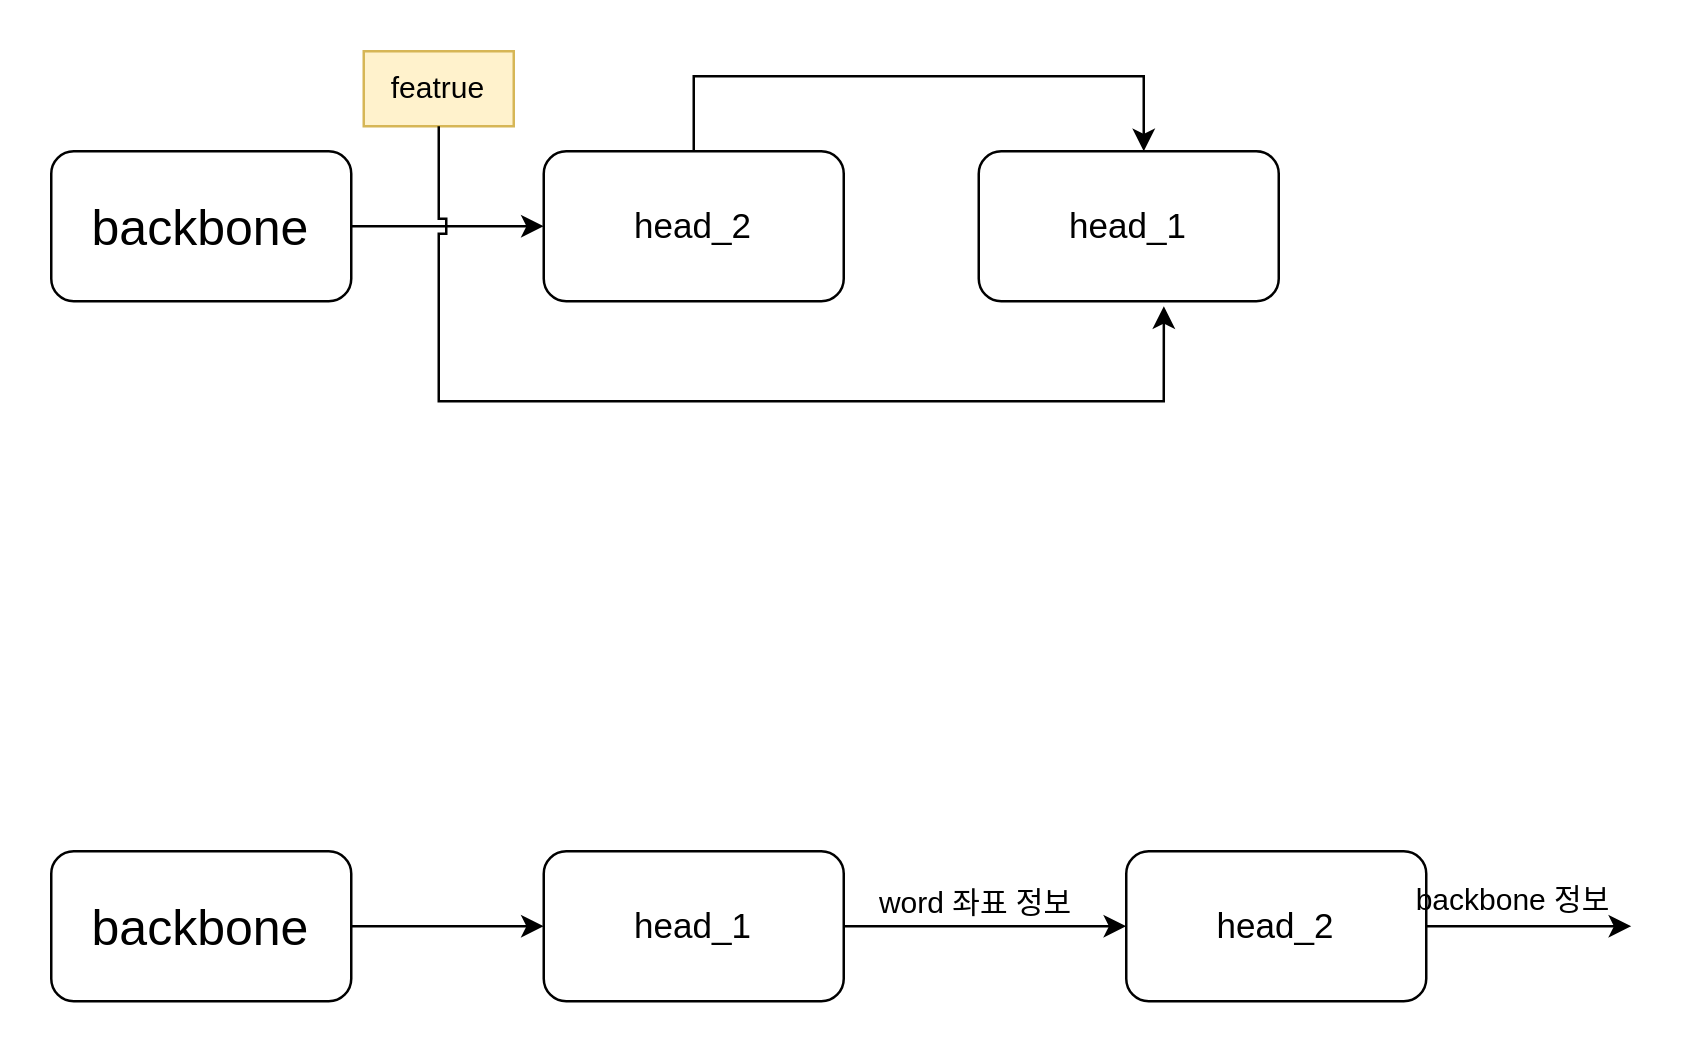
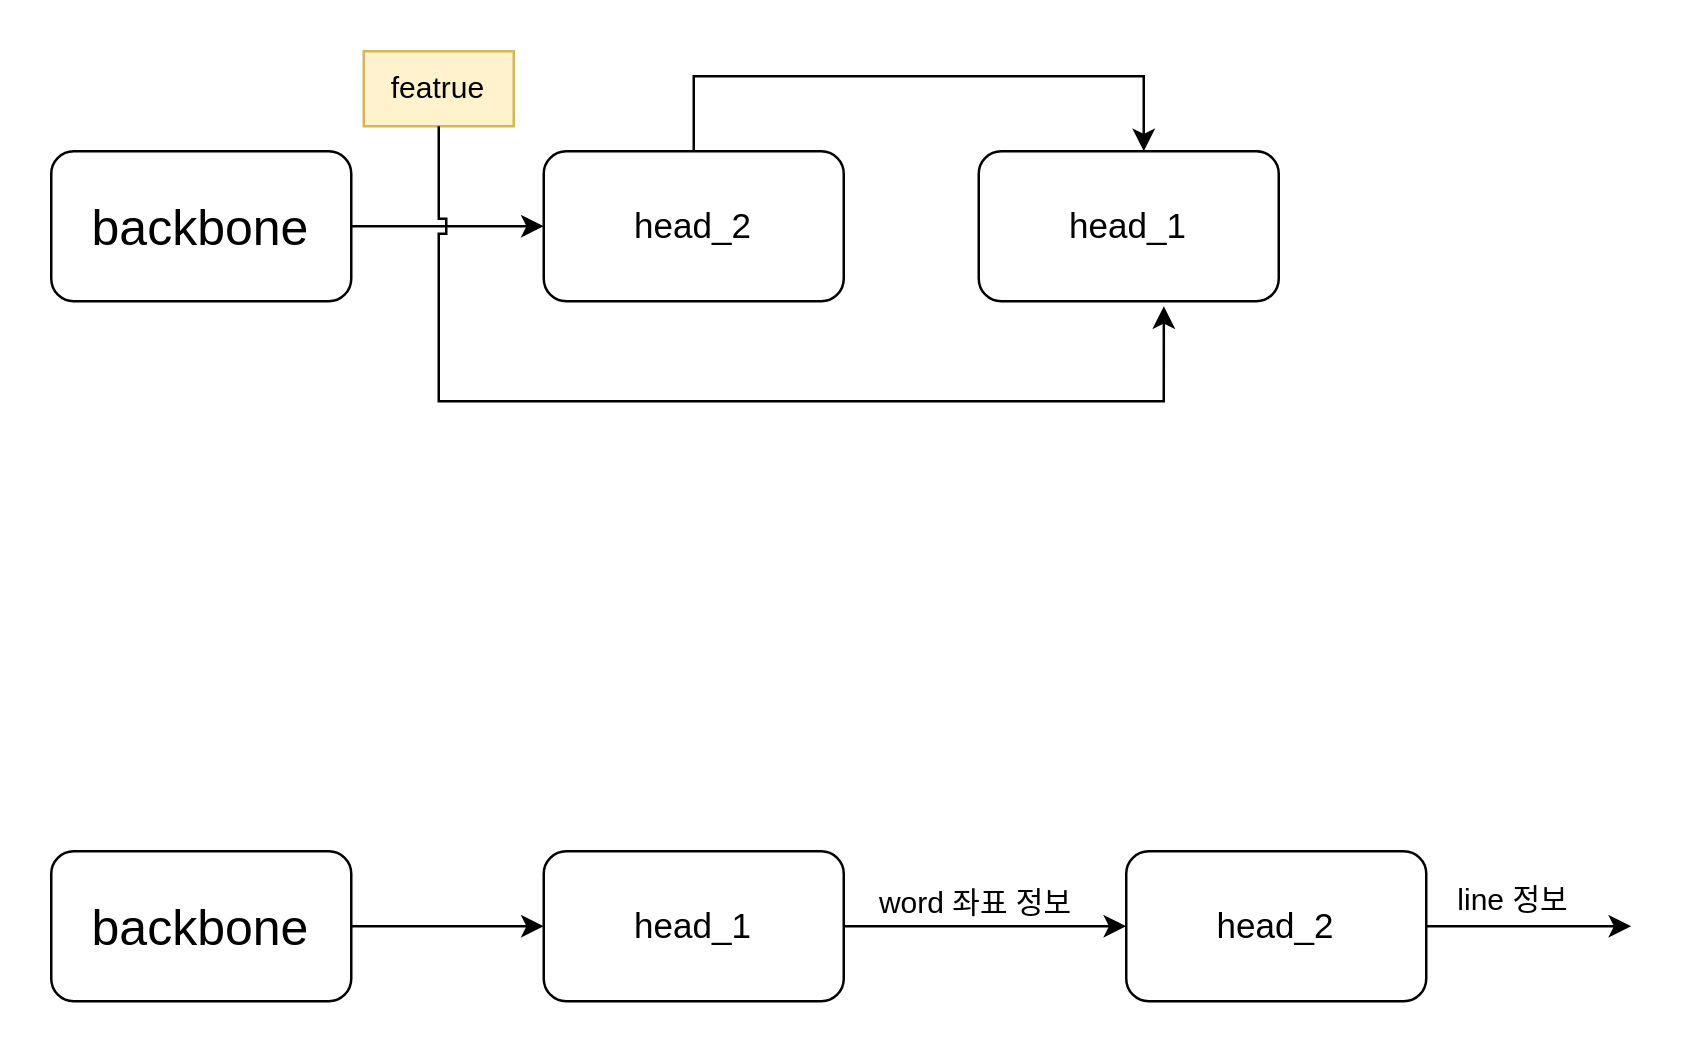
(1514, 901) -> (1514, 901)
